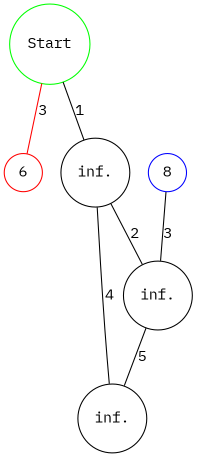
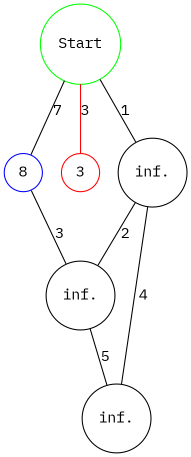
none -> (48, 118)
(23, 173) -> (81, 173)
